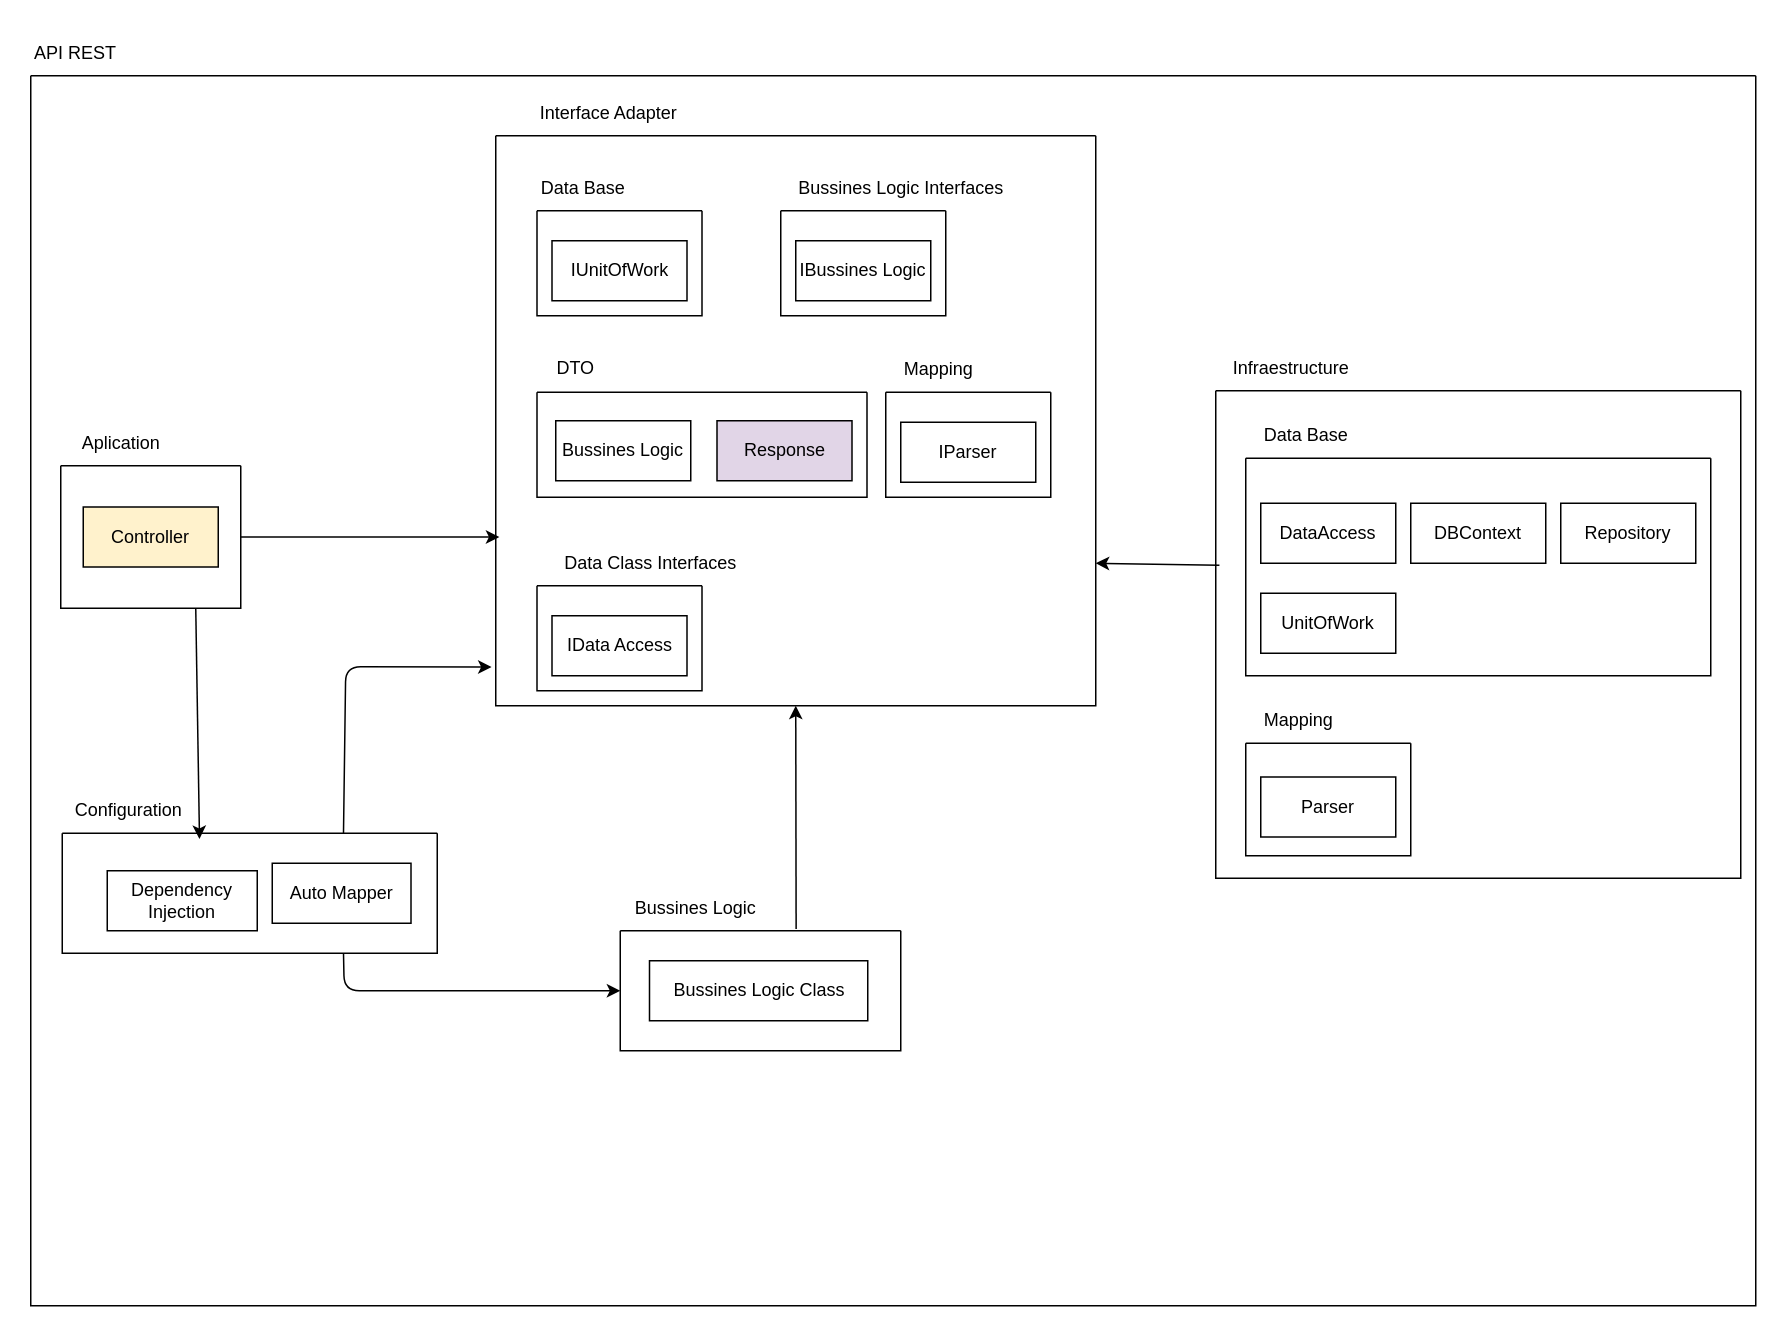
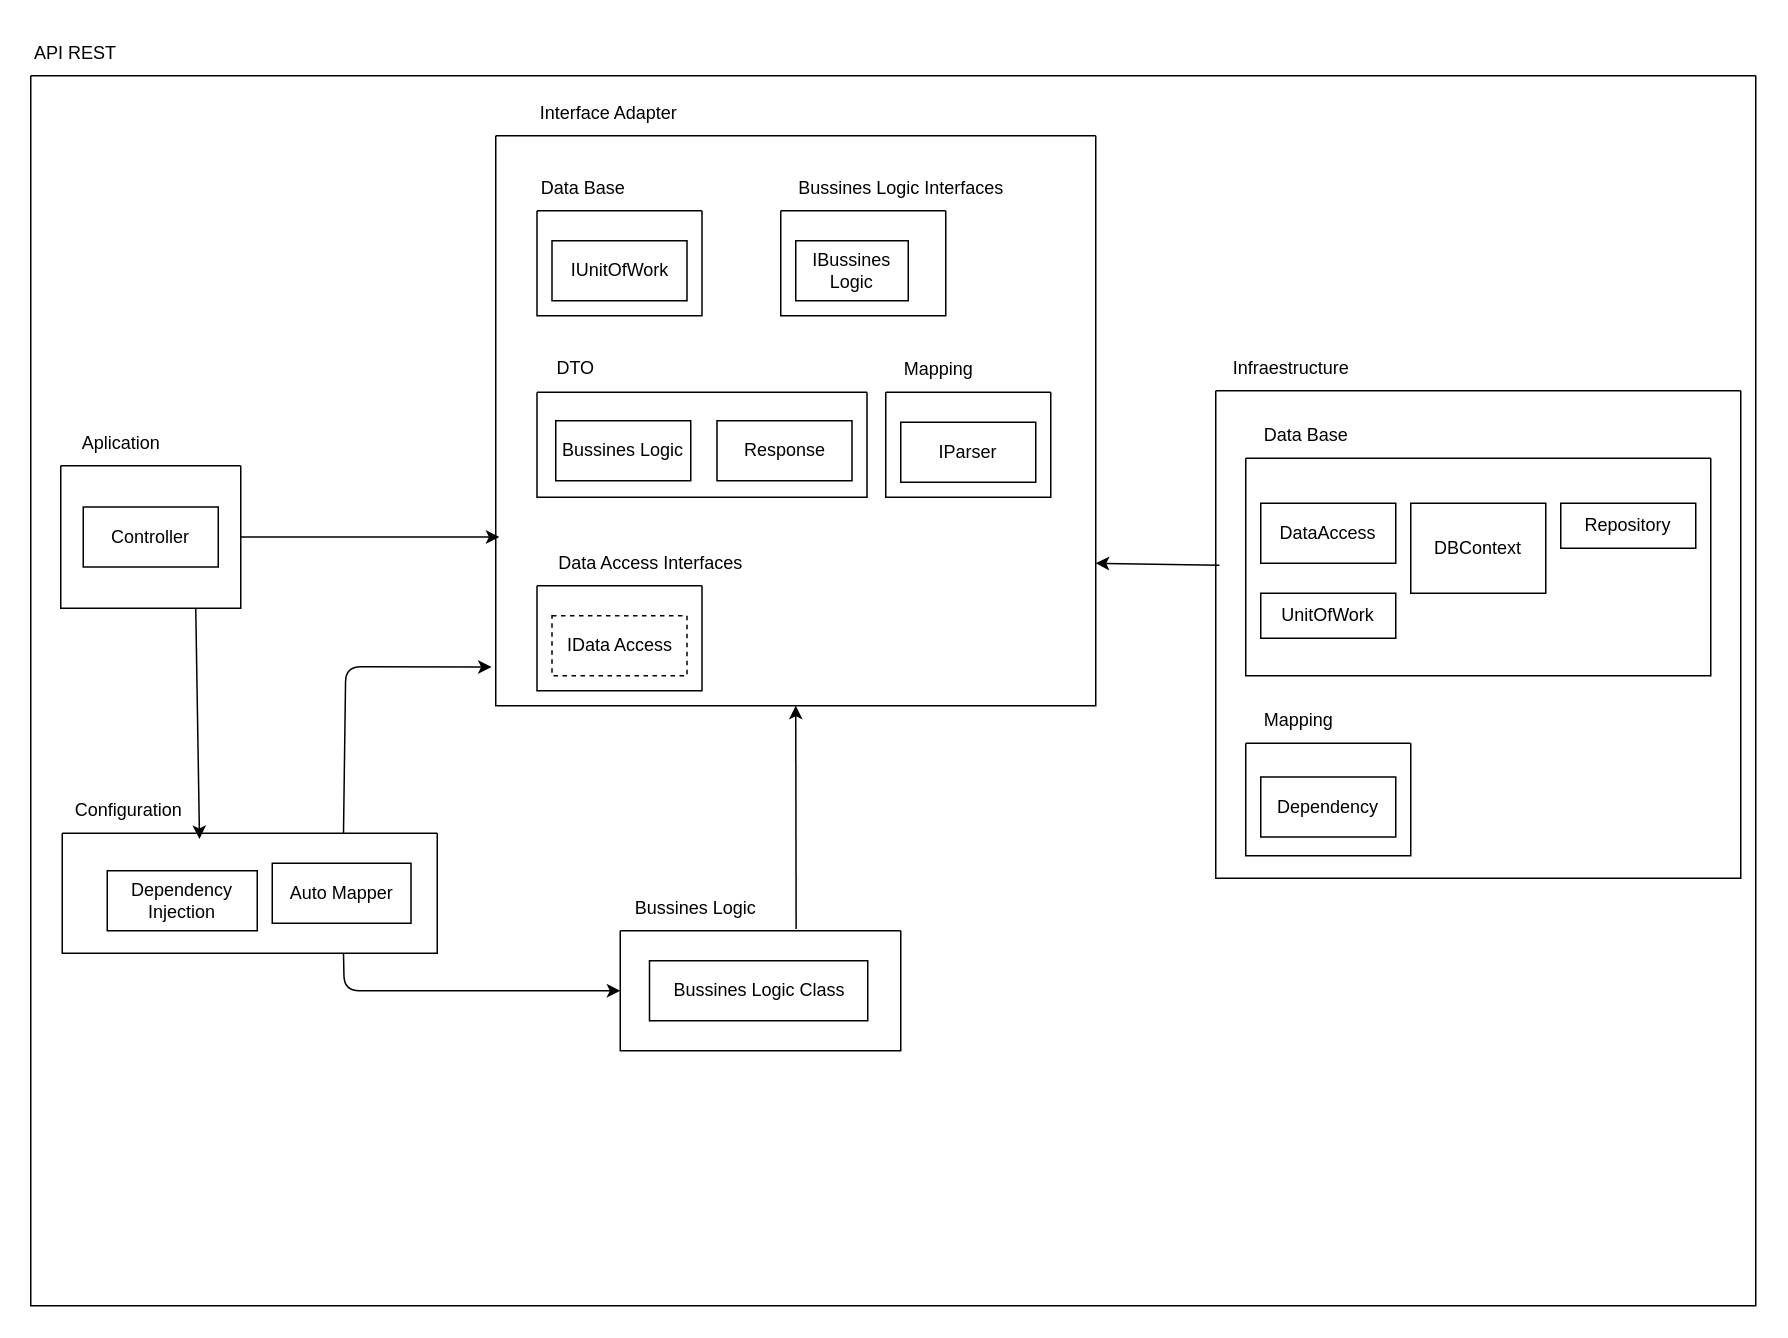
(863, 271) -> (852, 271)
(785, 451) -> (785, 451)
(1478, 533) -> (1478, 548)
(1628, 533) -> (1628, 526)
(151, 537) -> (151, 537)
(651, 563) -> (651, 563)
(1328, 623) -> (1328, 616)
(620, 646) -> (620, 646)
(1328, 808) -> (1328, 808)
